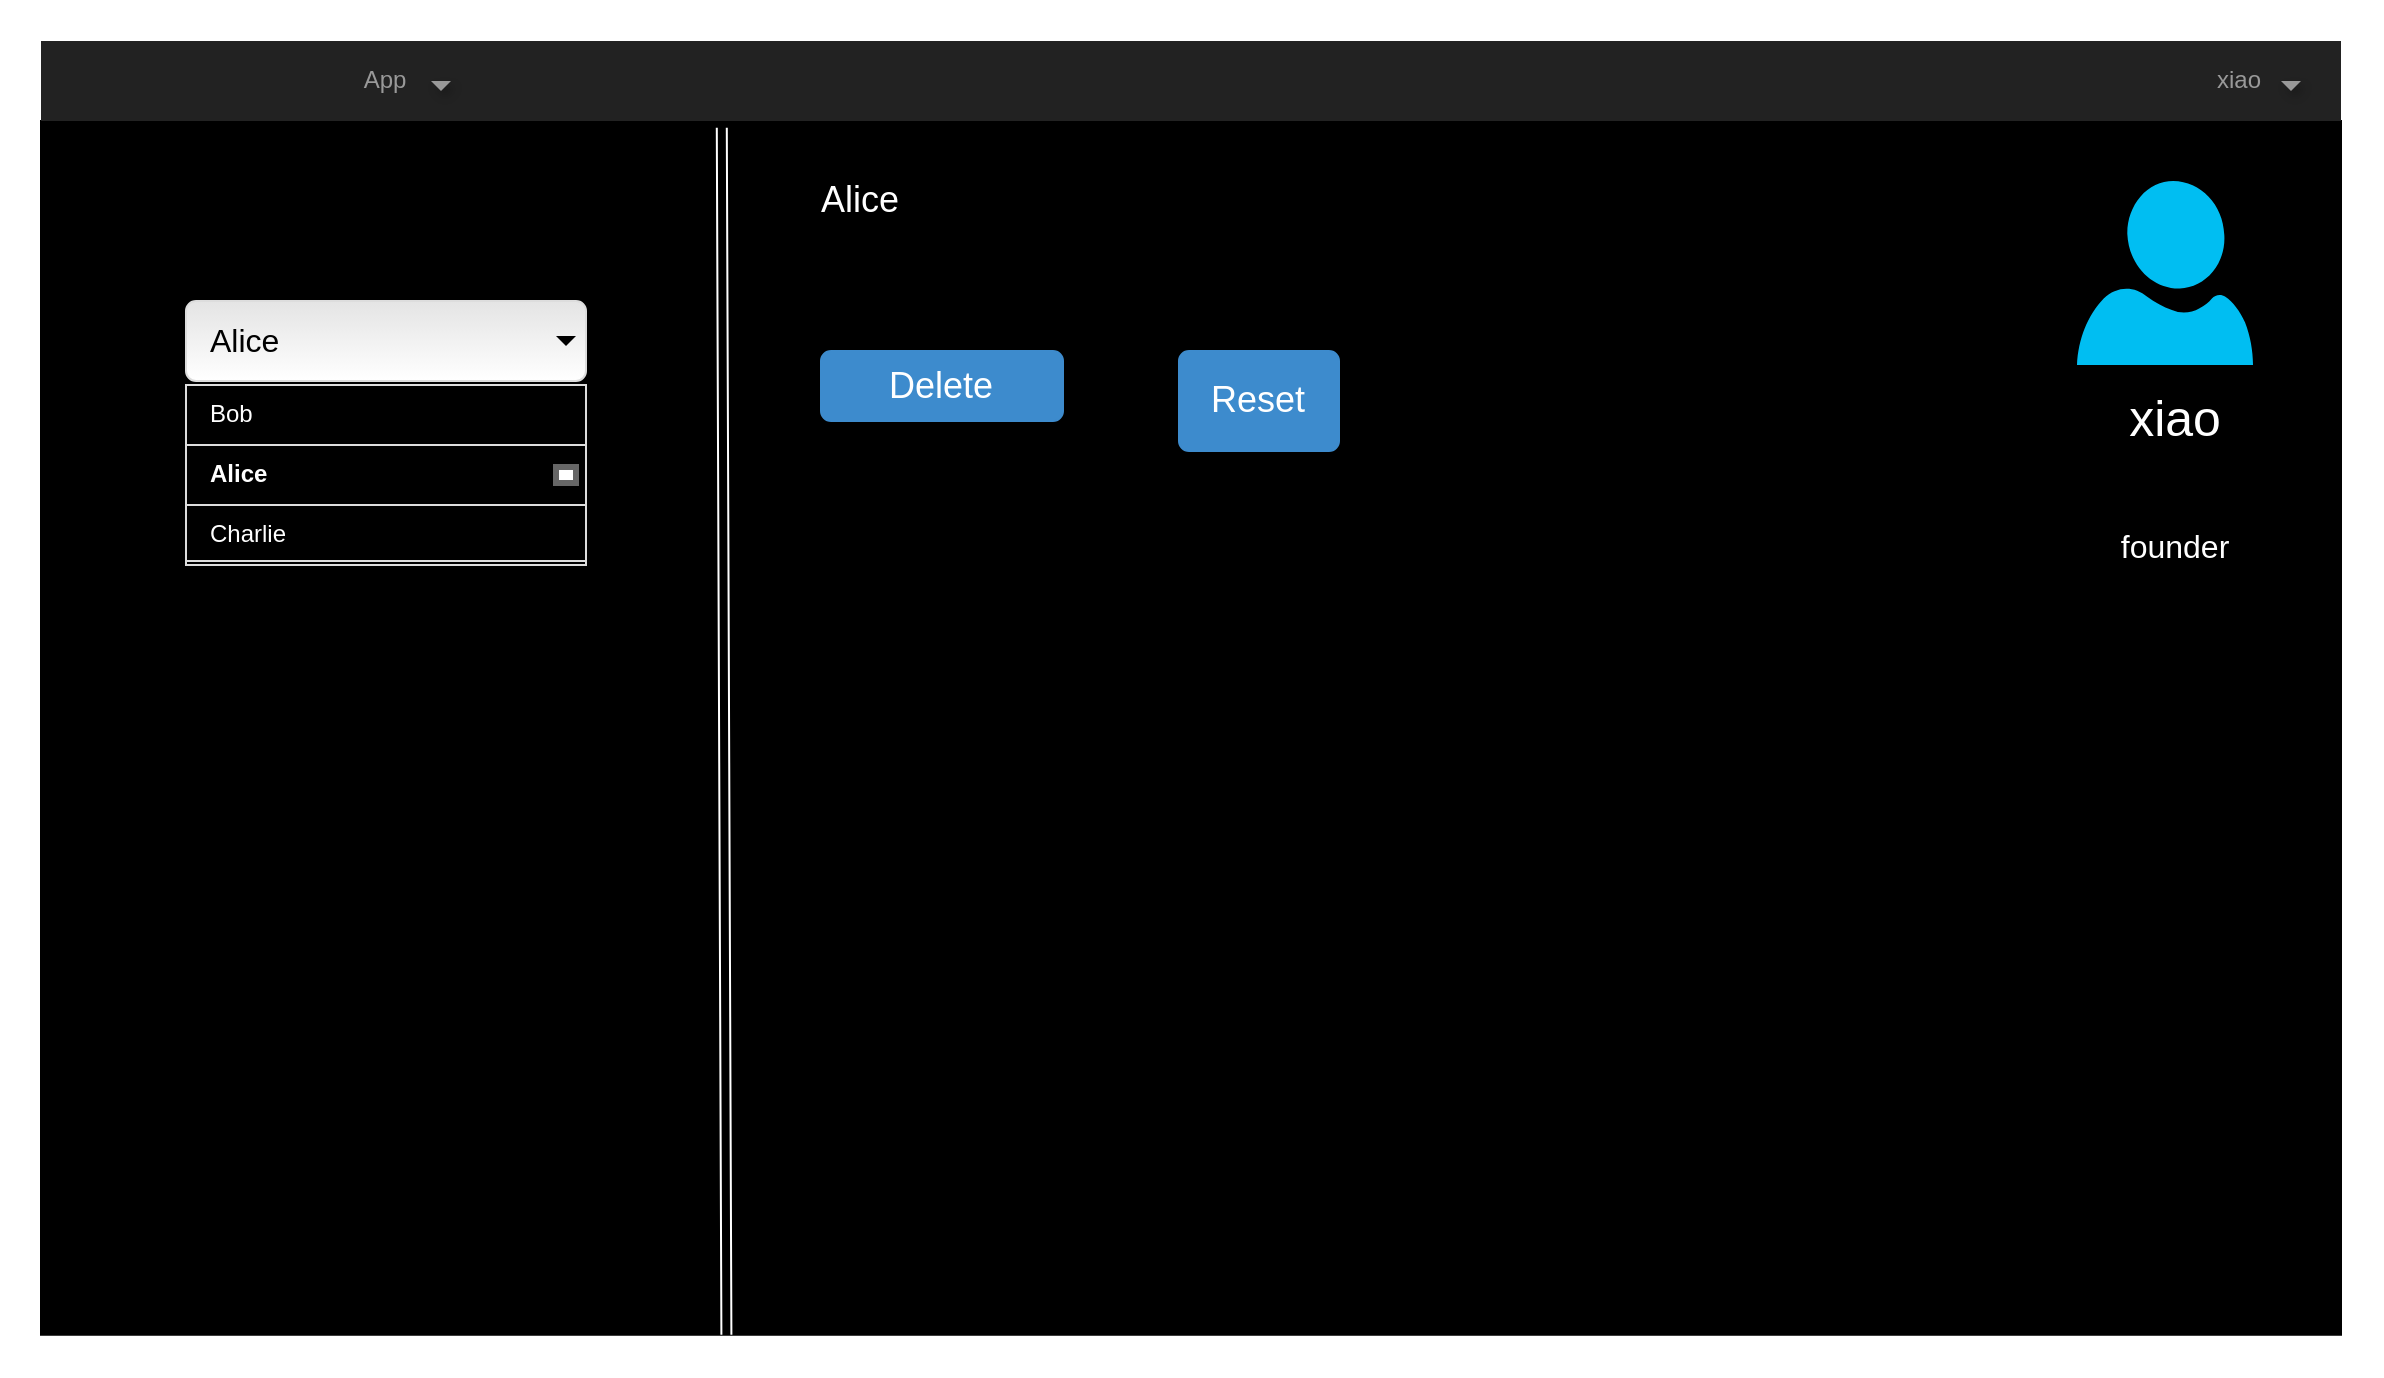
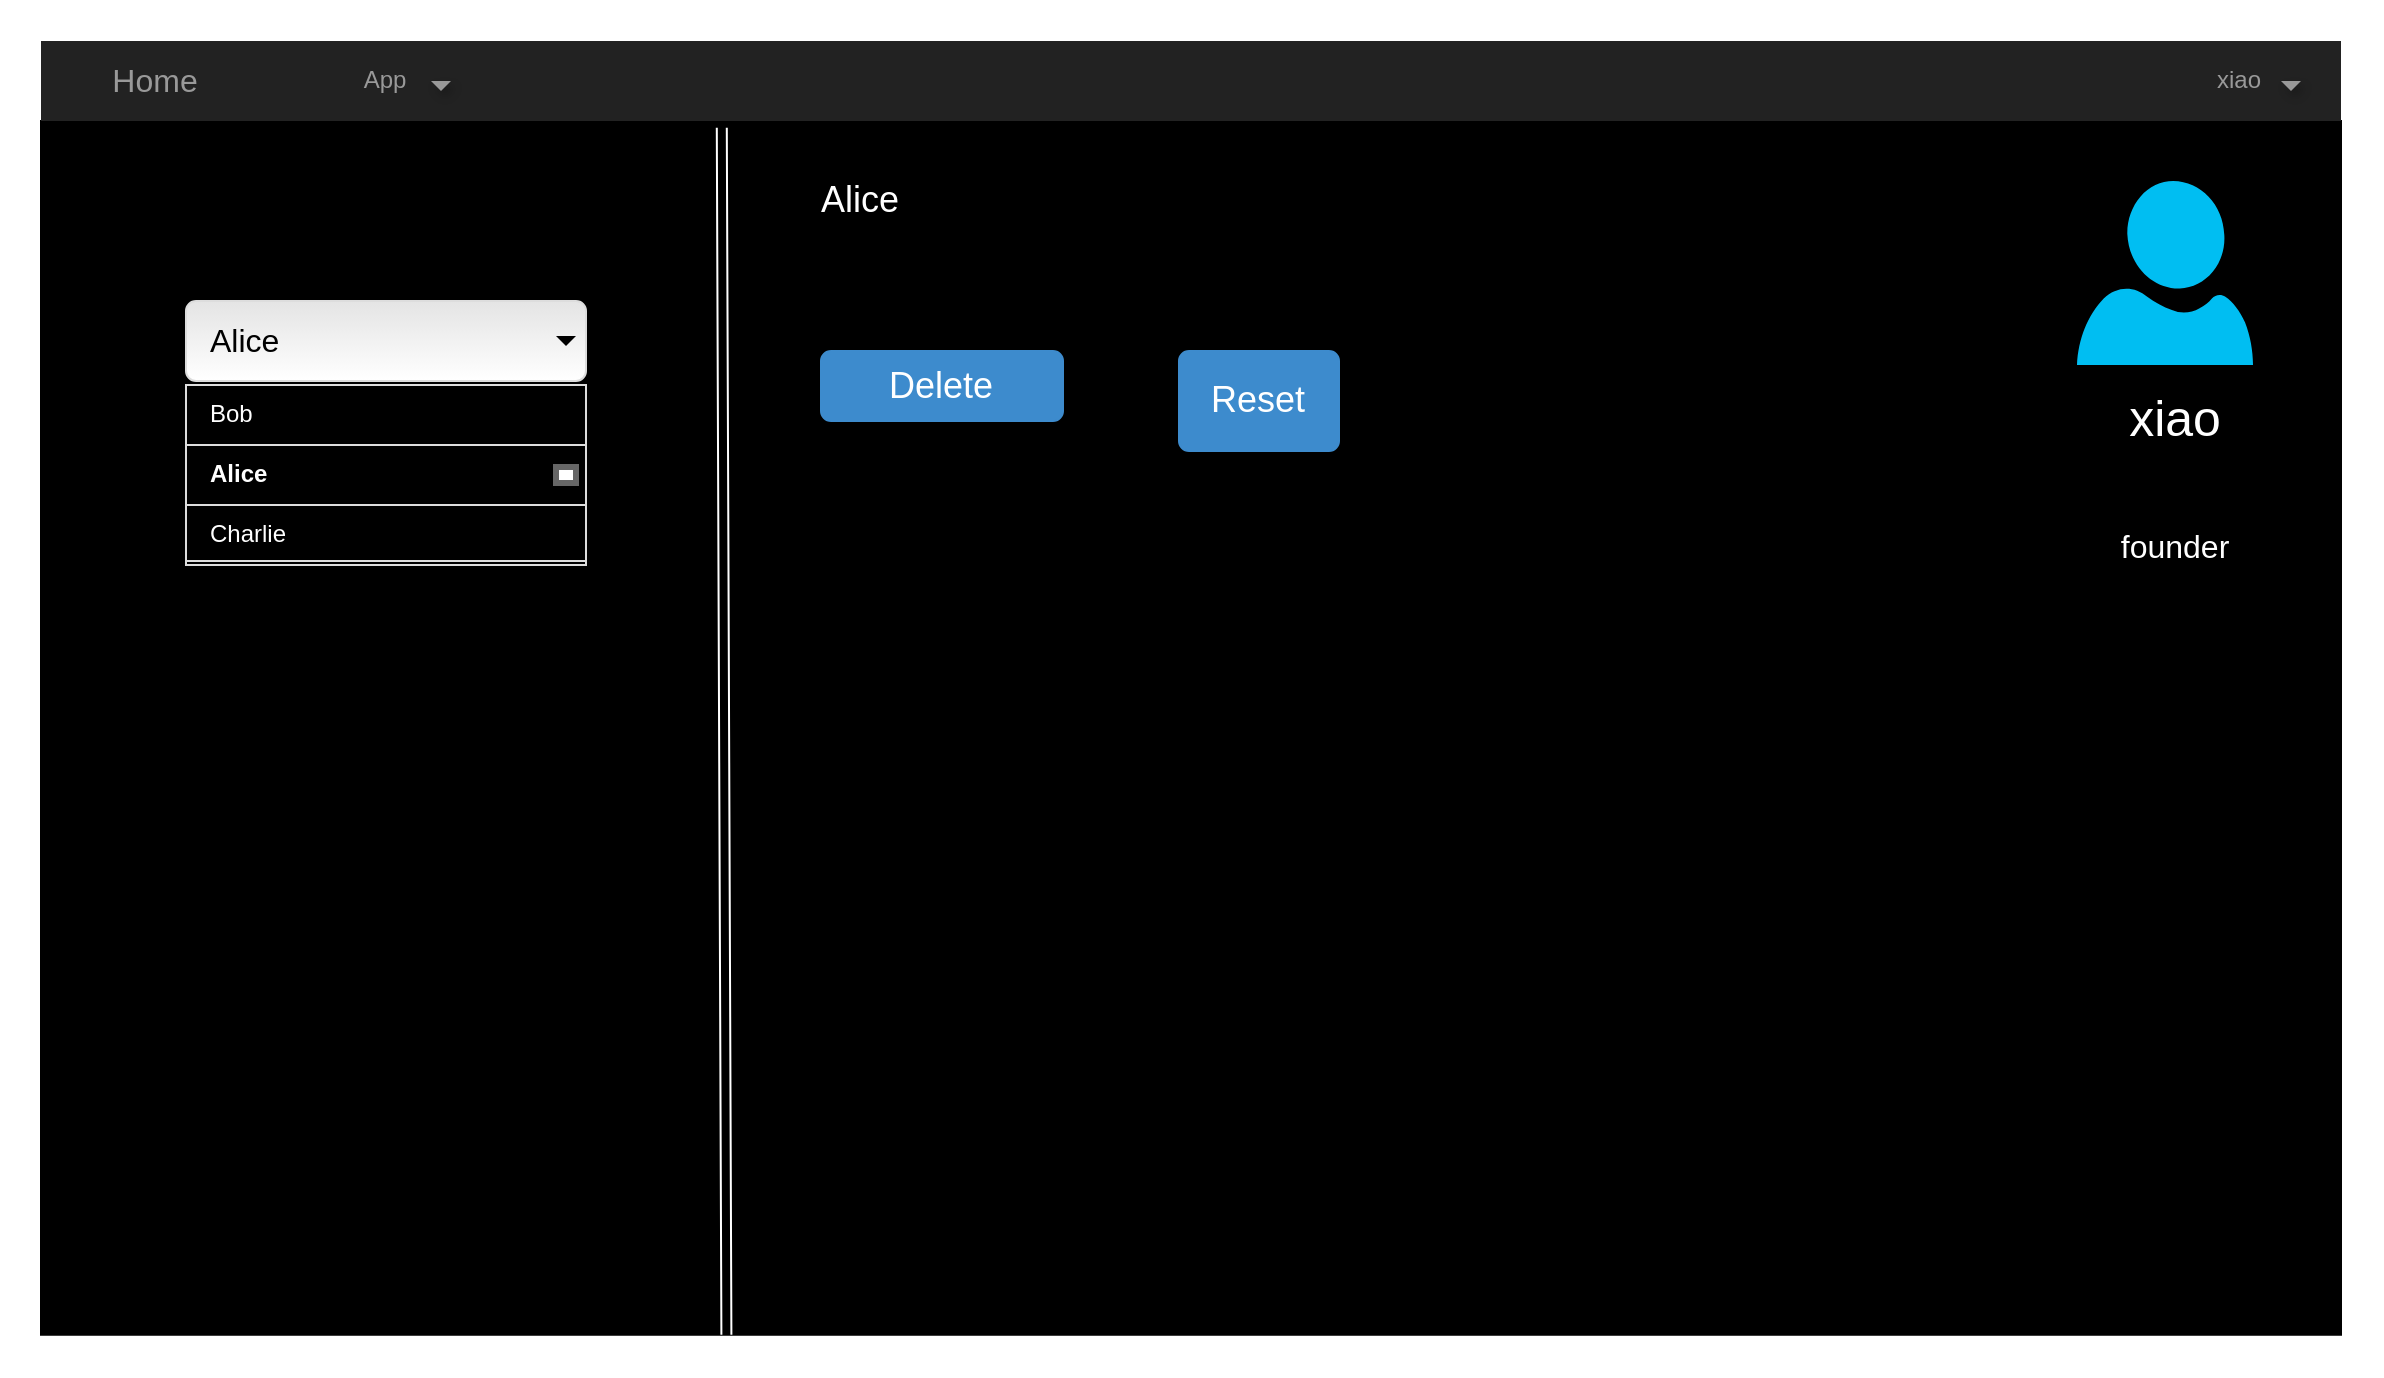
none -> (156, 81)
